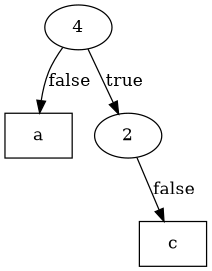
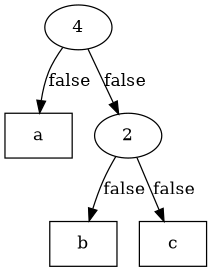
(125, 82) -> (125, 82)
none -> (83, 244)
